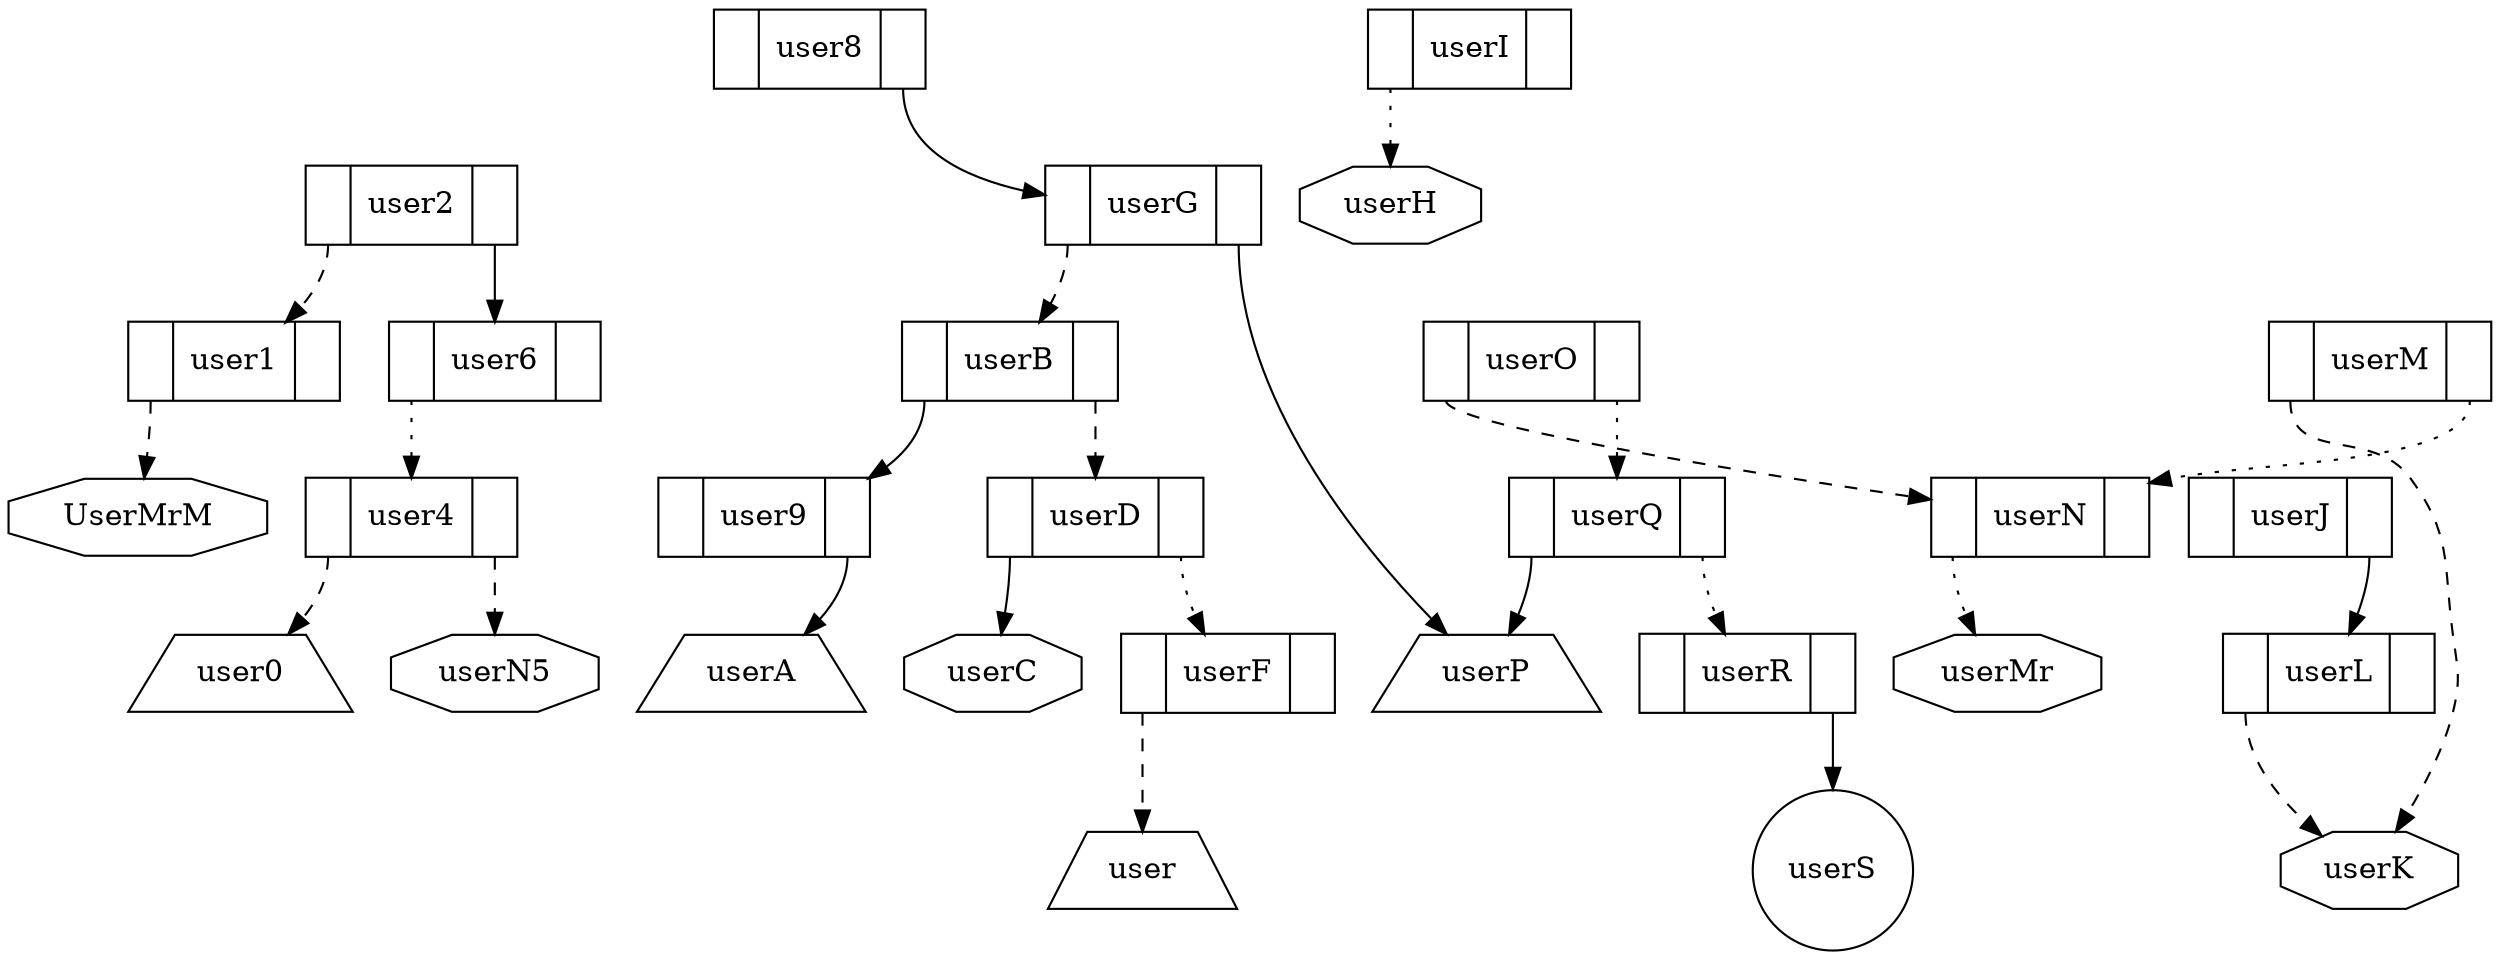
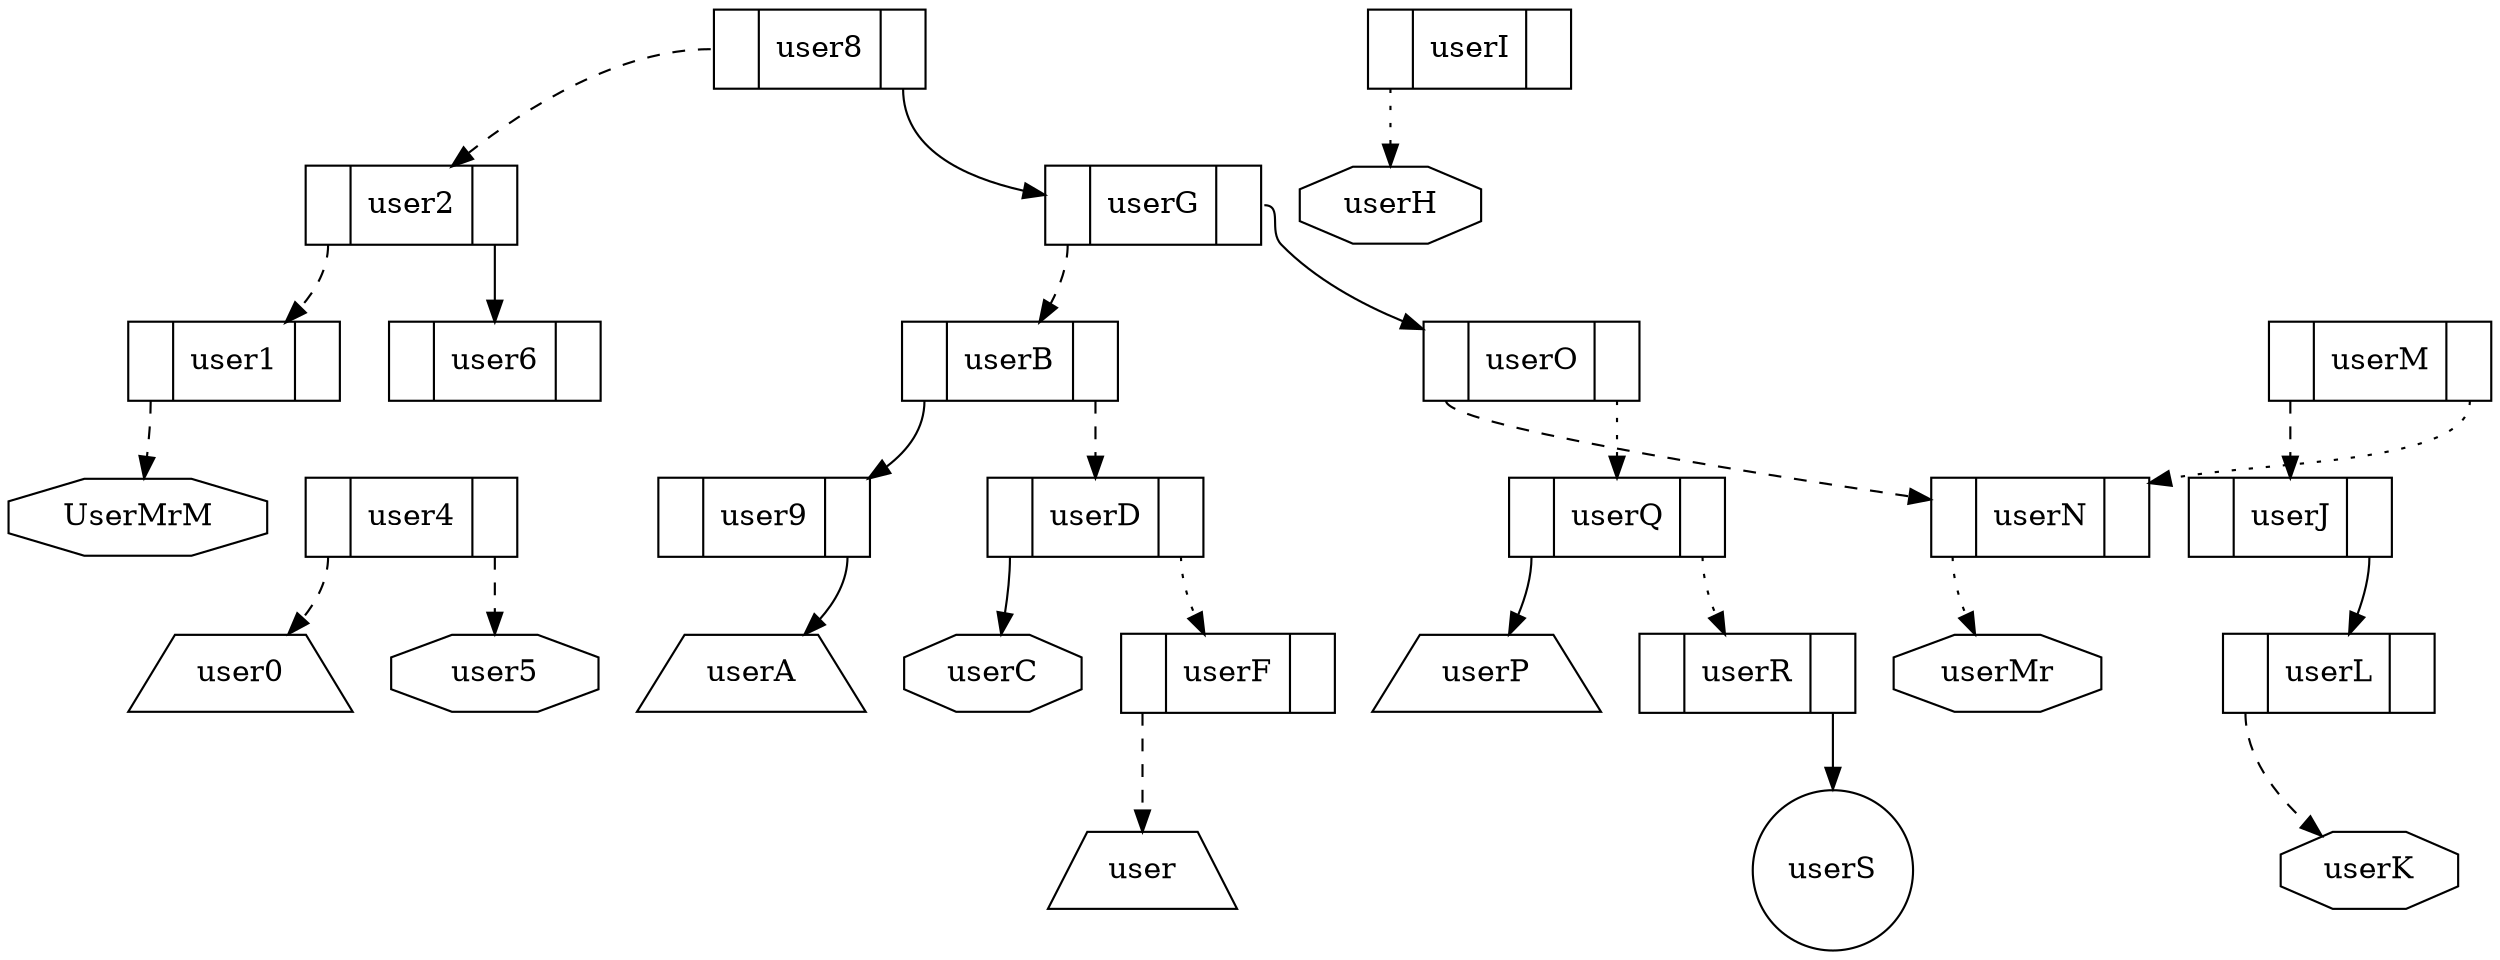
none -> (582, 82)
(411, 429) -> none
(1301, 448) -> (1319, 276)
(2446, 570) -> (2290, 429)
(495, 673) -> (495, 673)
